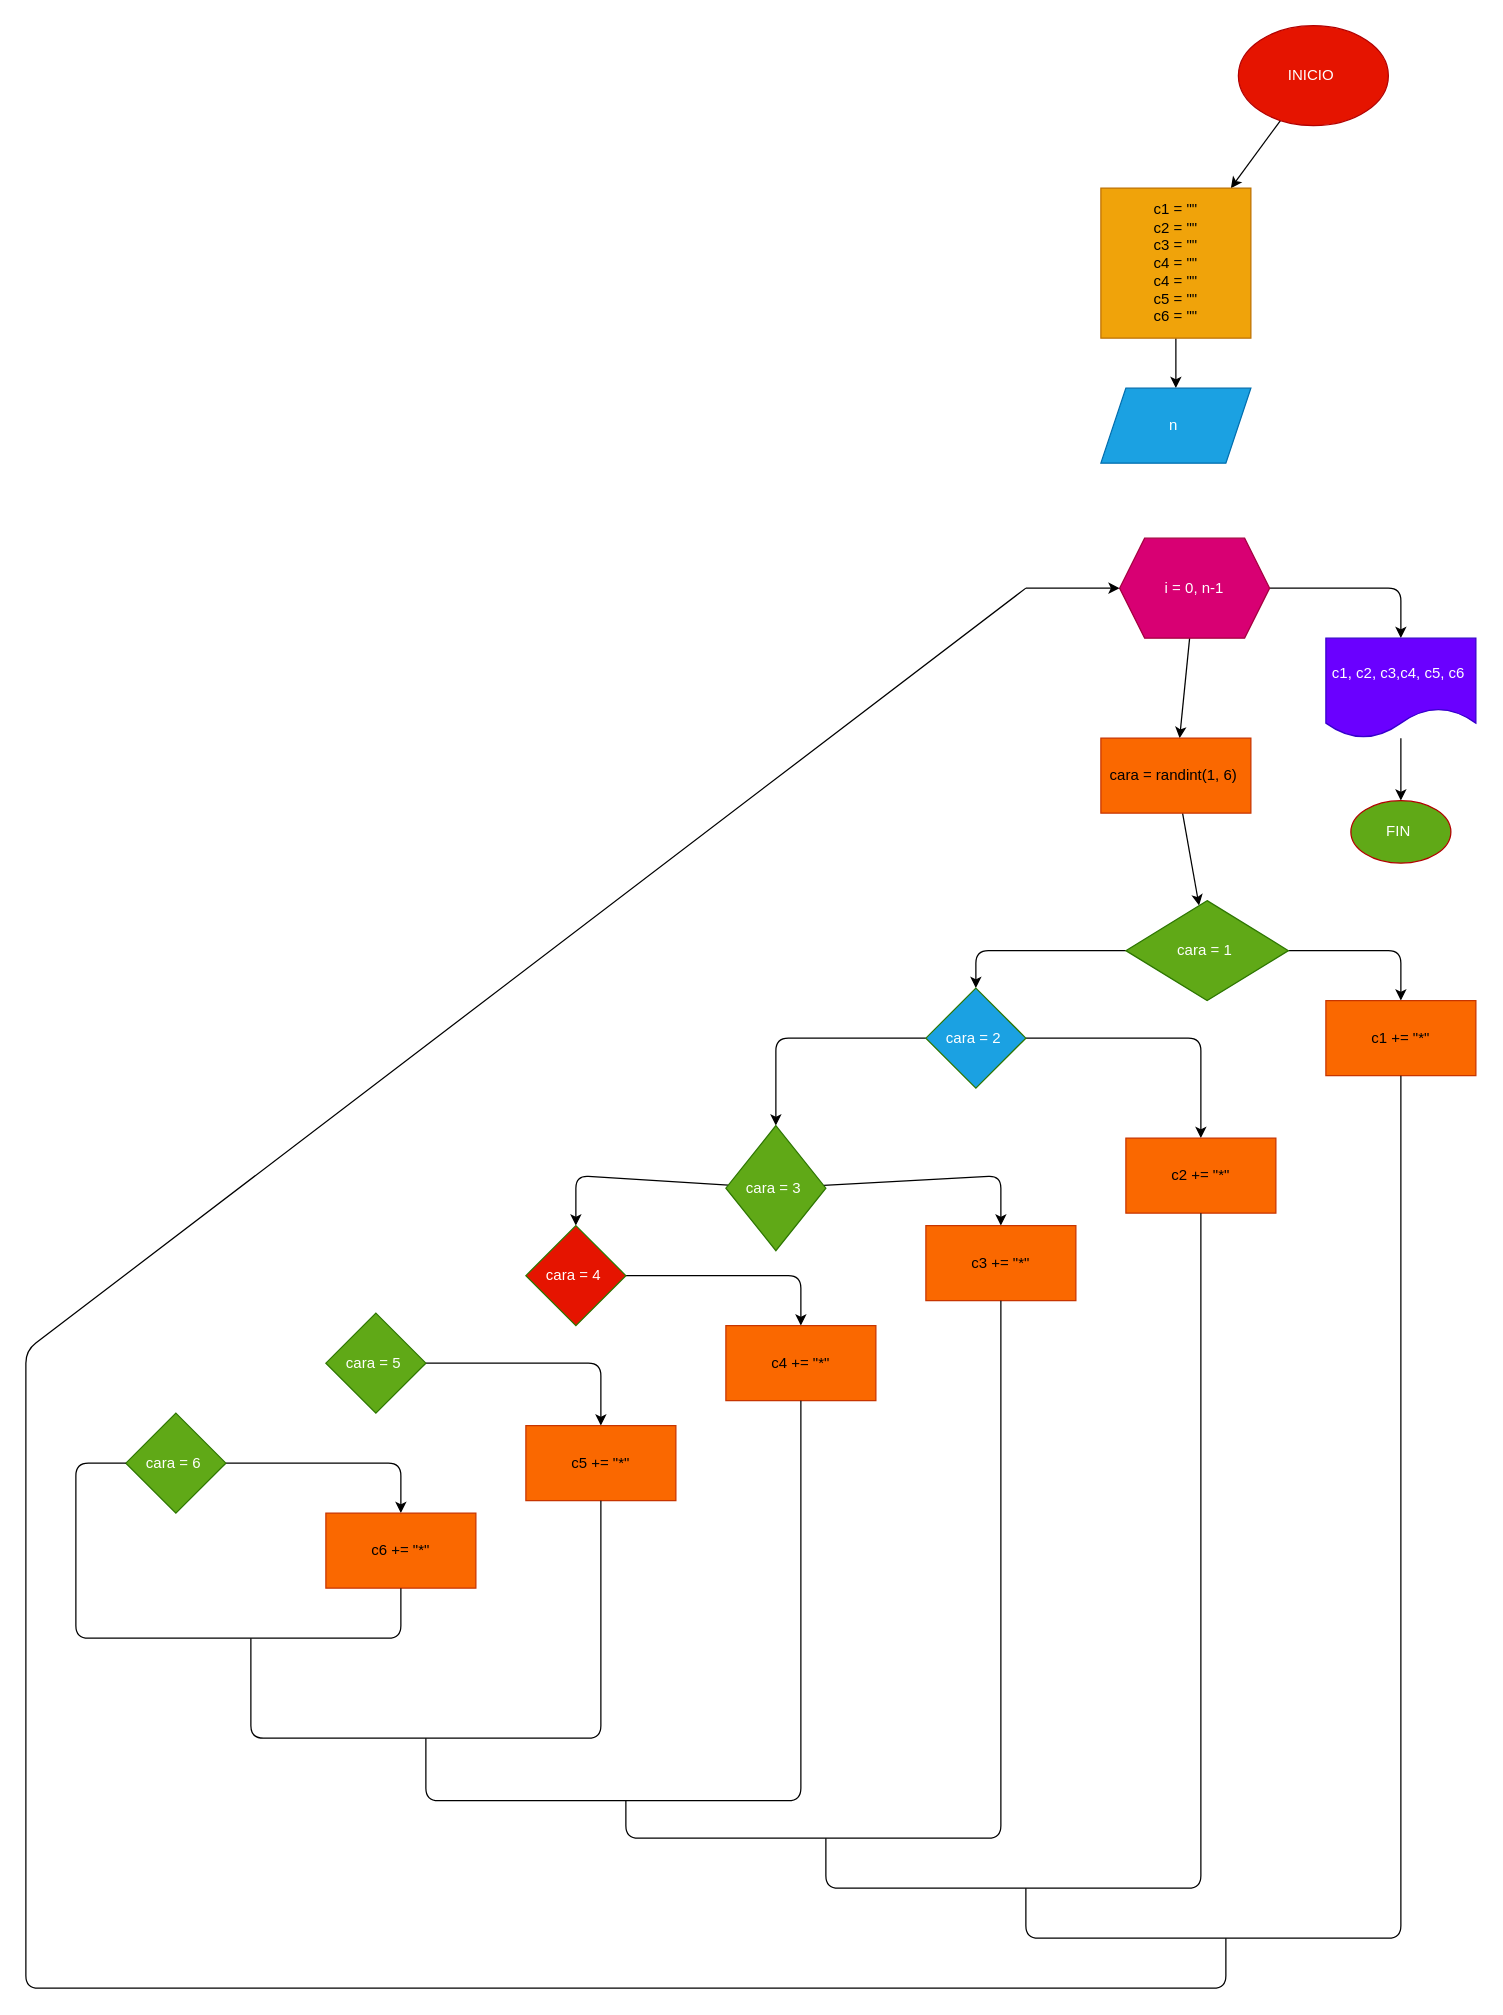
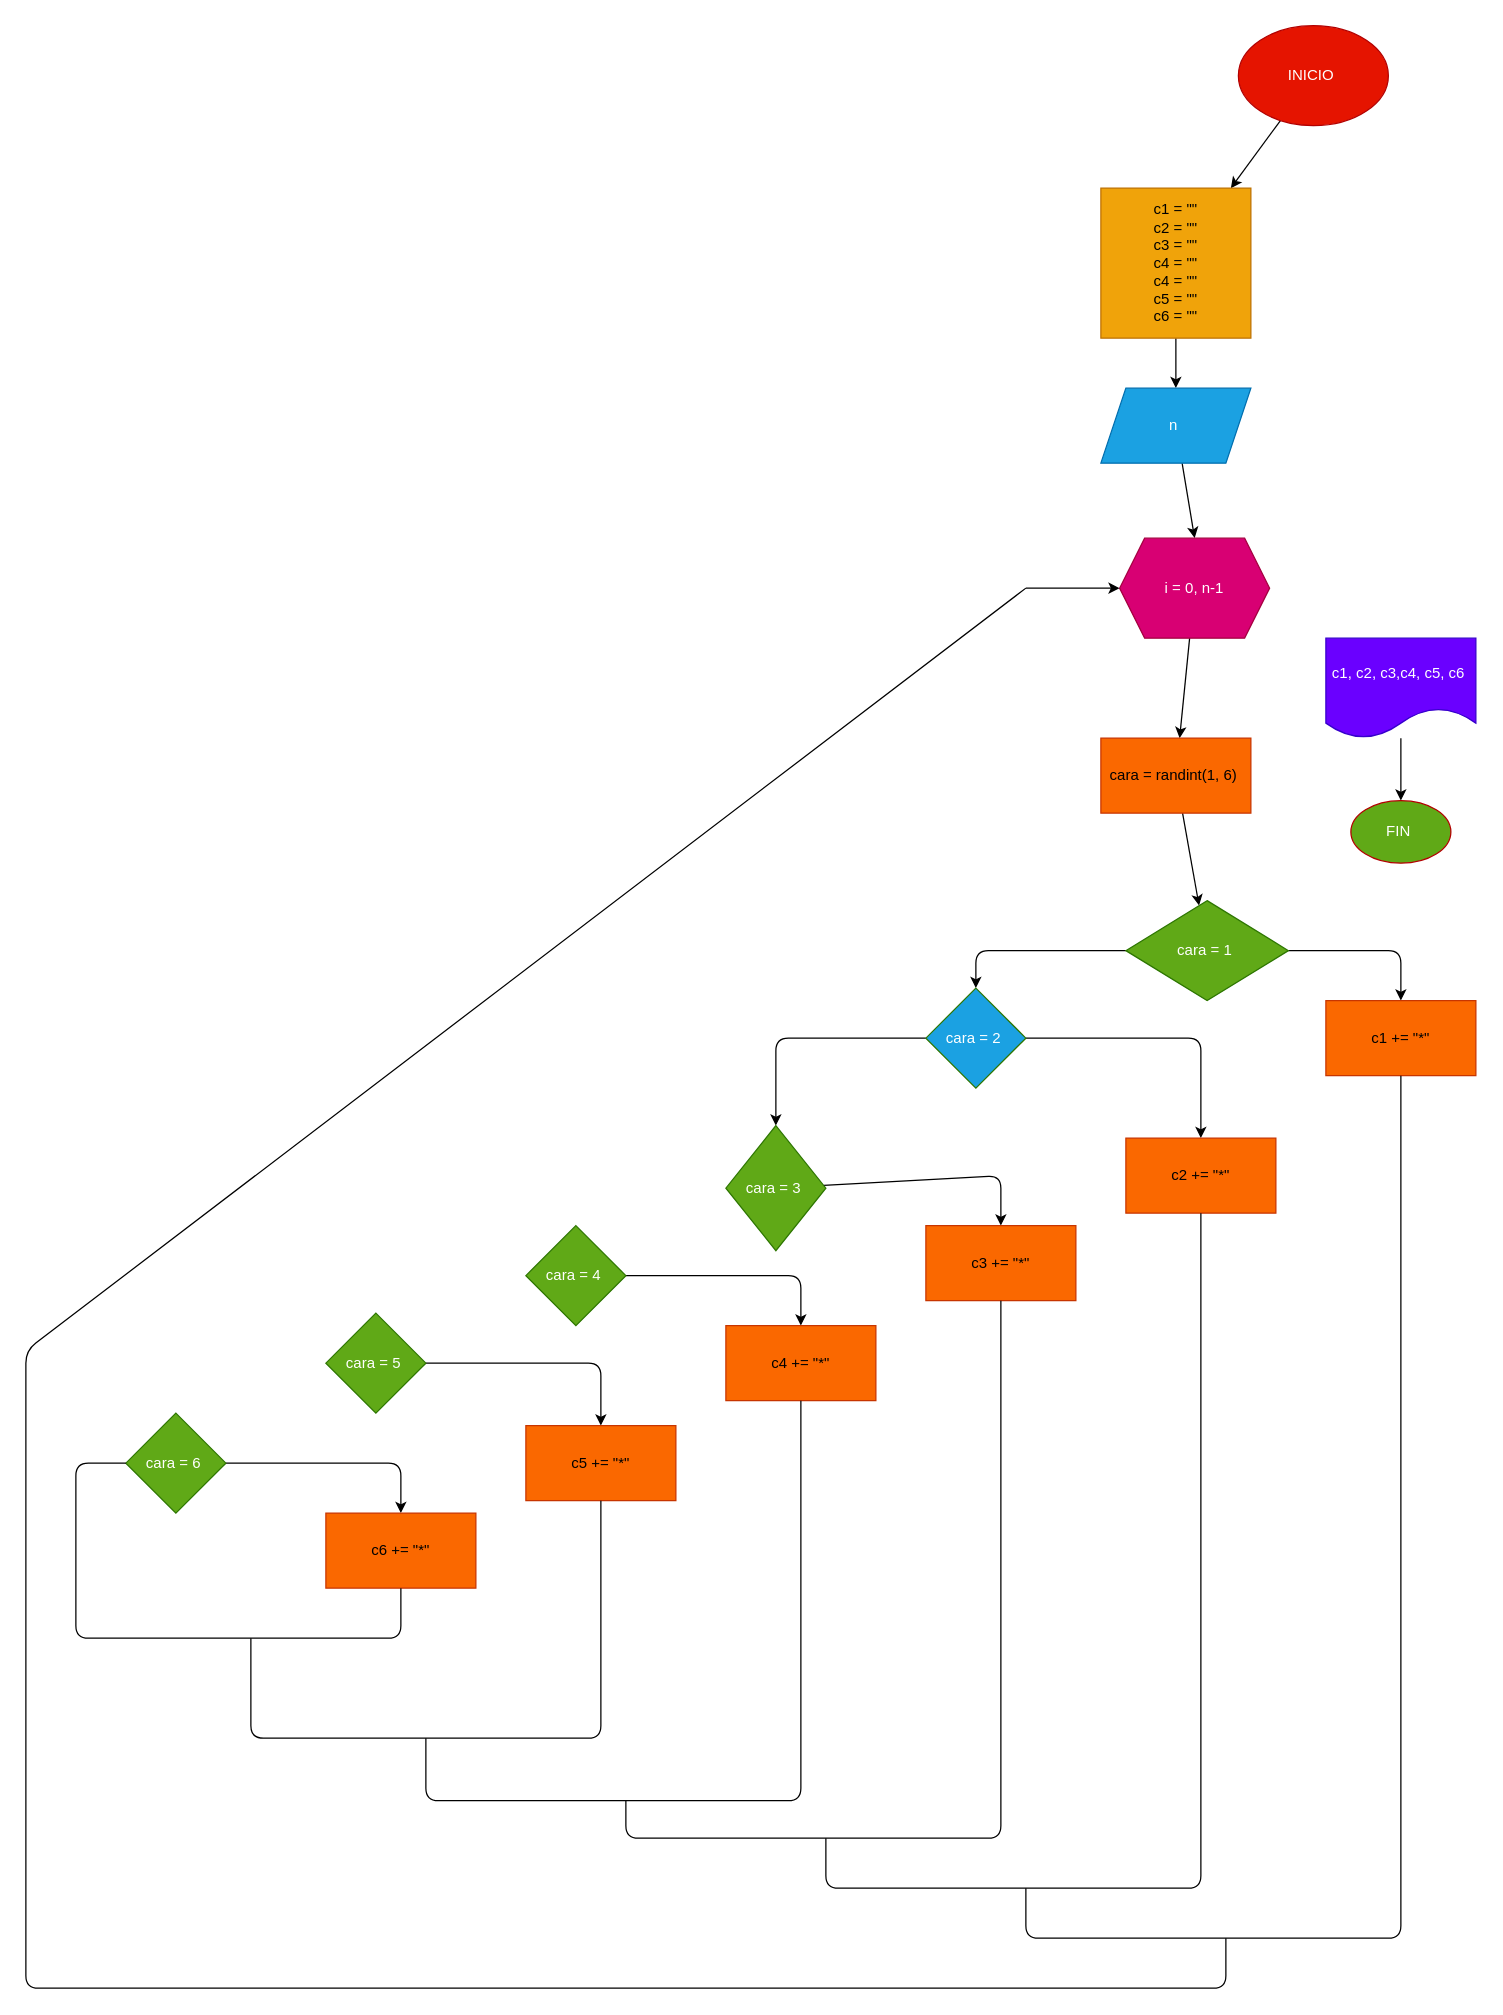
none -> (1187, 497)
(1350, 588) -> none
(637, 1179) -> none
(576, 1276) -> (576, 1276)
